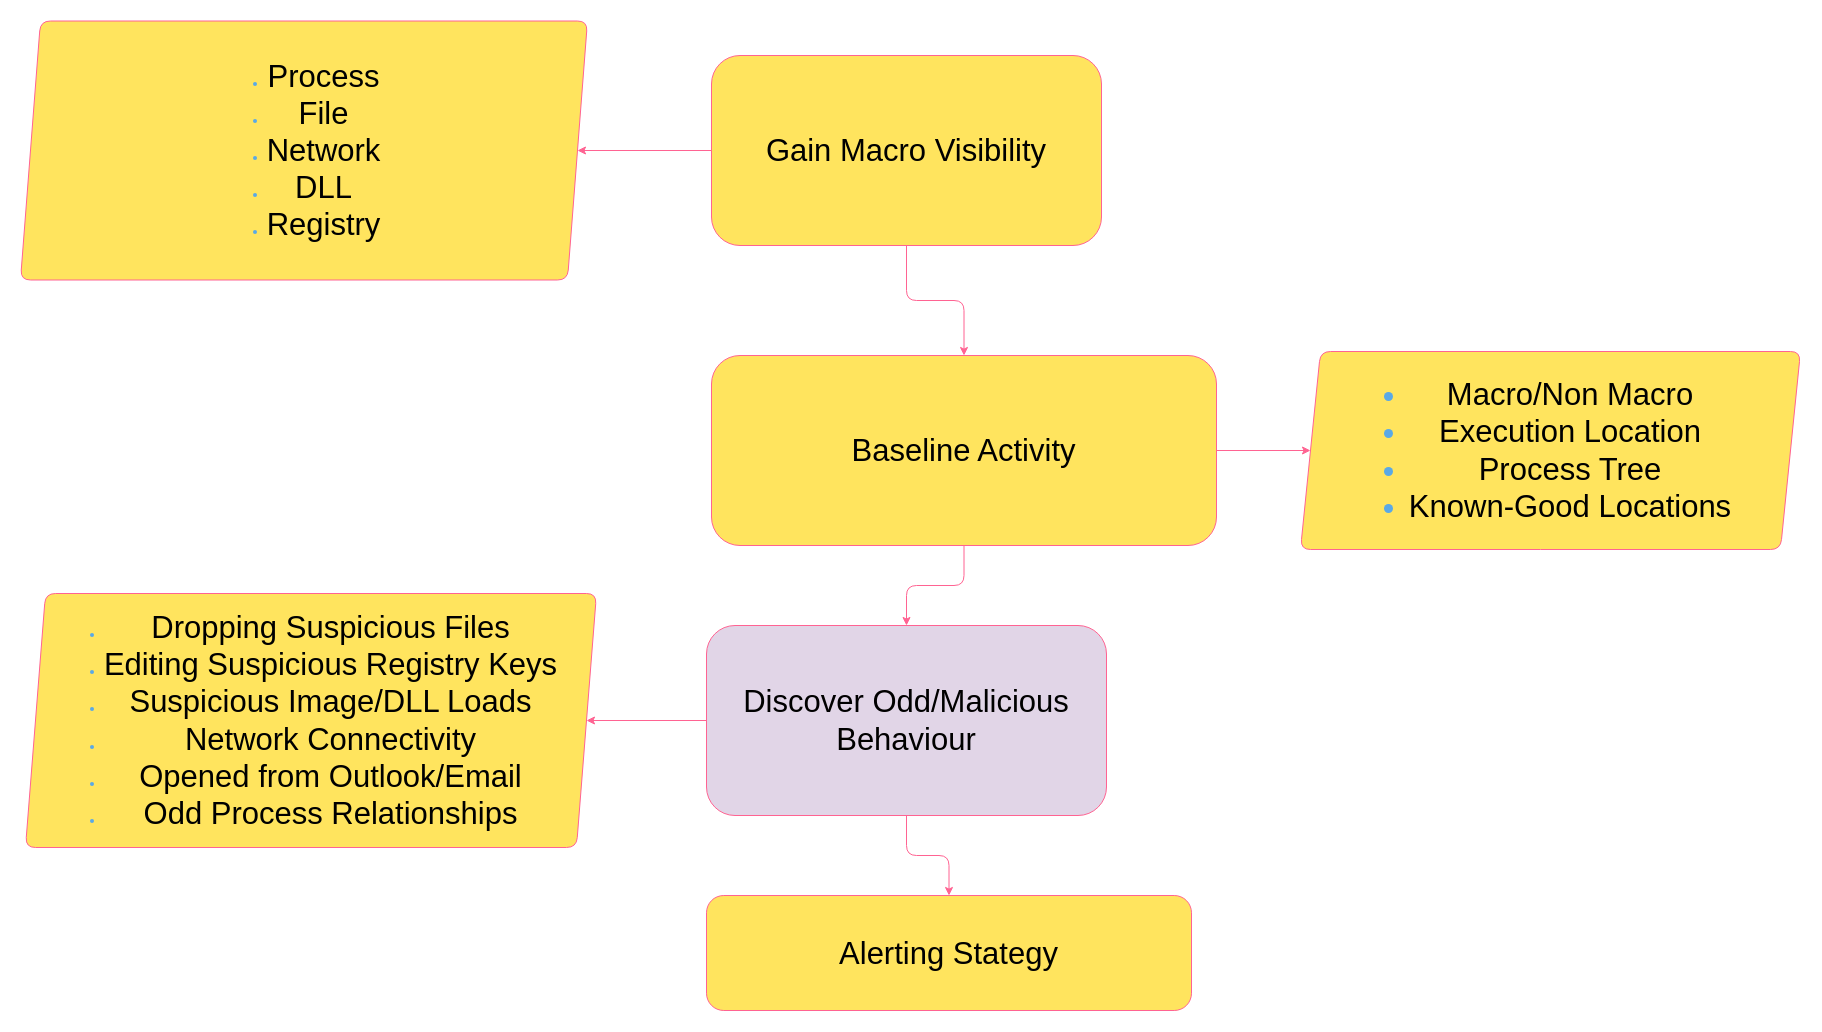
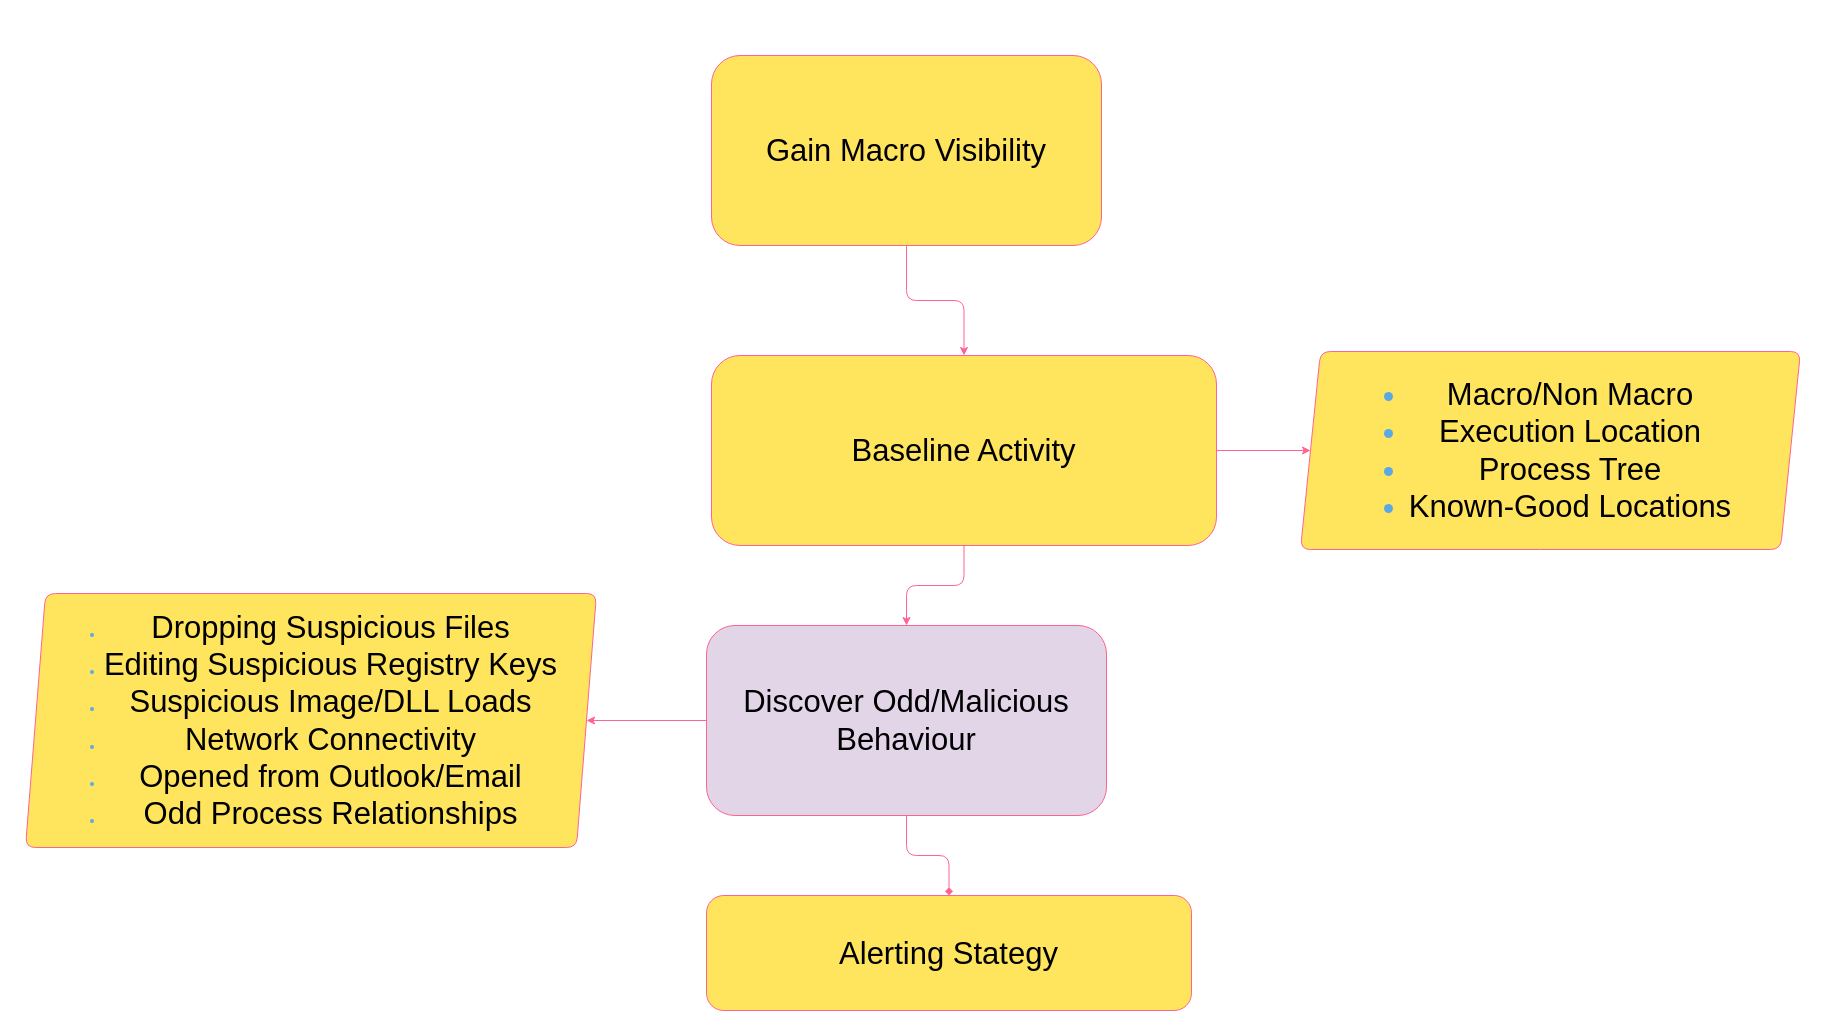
(304, 151) -> none
(648, 151) -> none
(949, 887) -> (949, 886)
